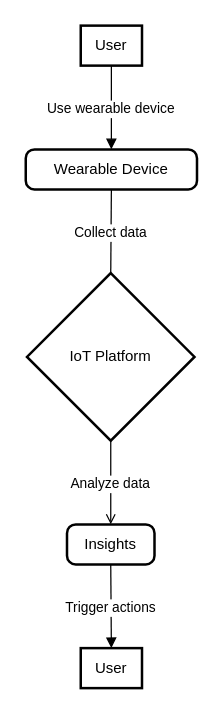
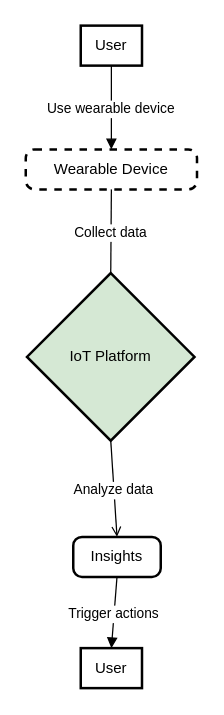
(111, 169) -> (111, 169)
(111, 357) -> (111, 357)
(111, 544) -> (117, 557)
